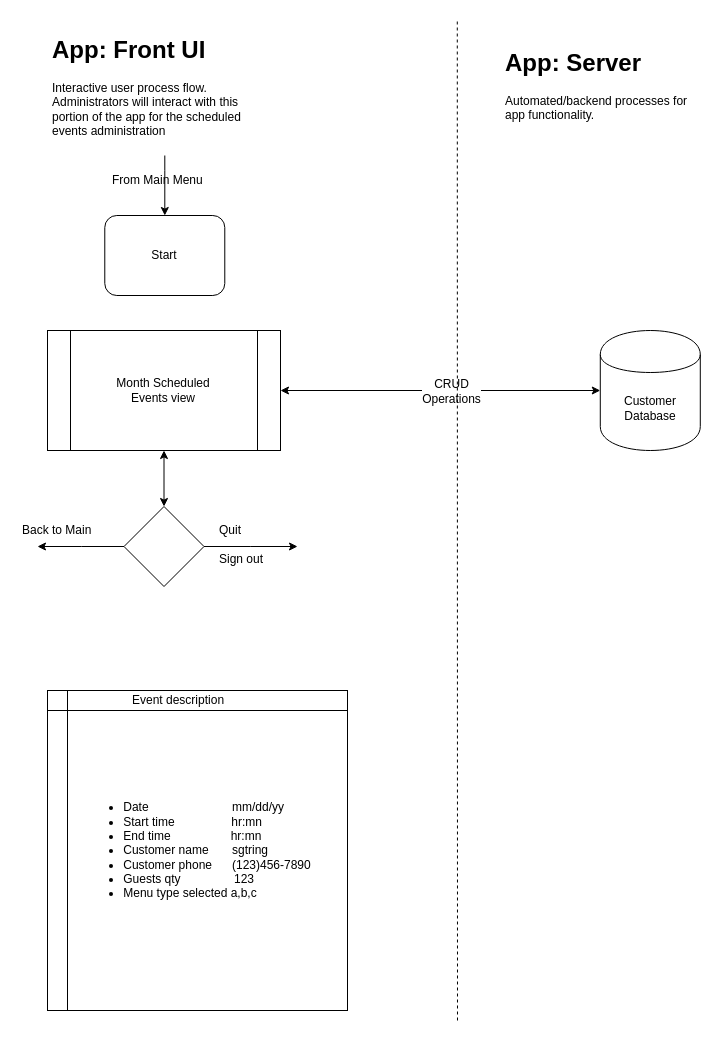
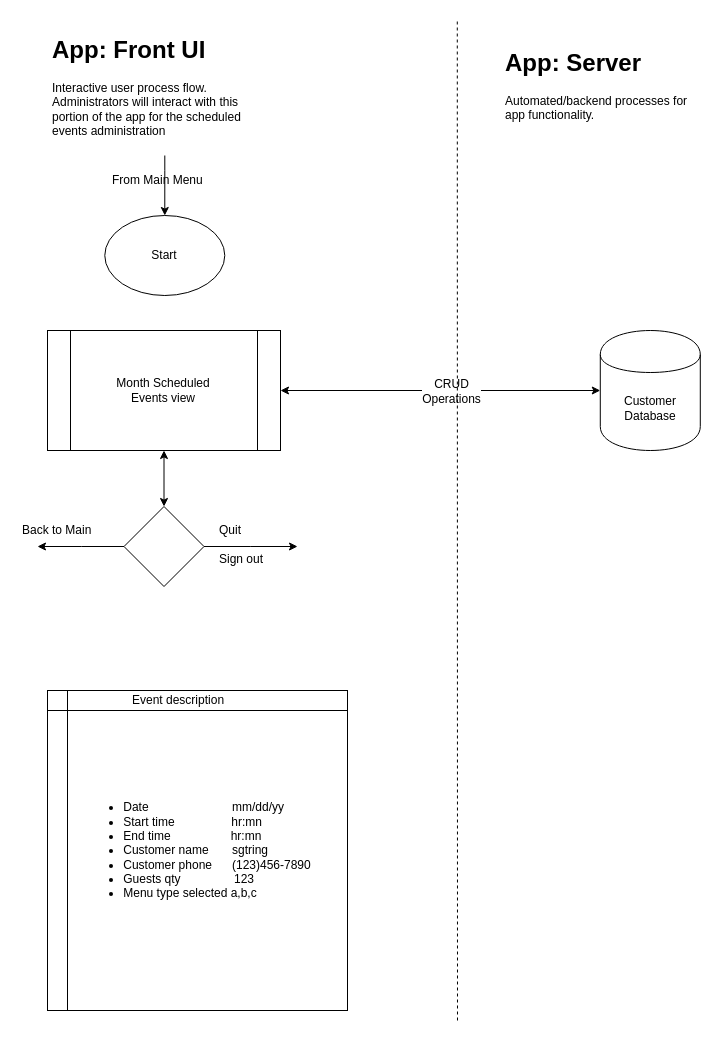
(165, 256) -> (165, 256)
